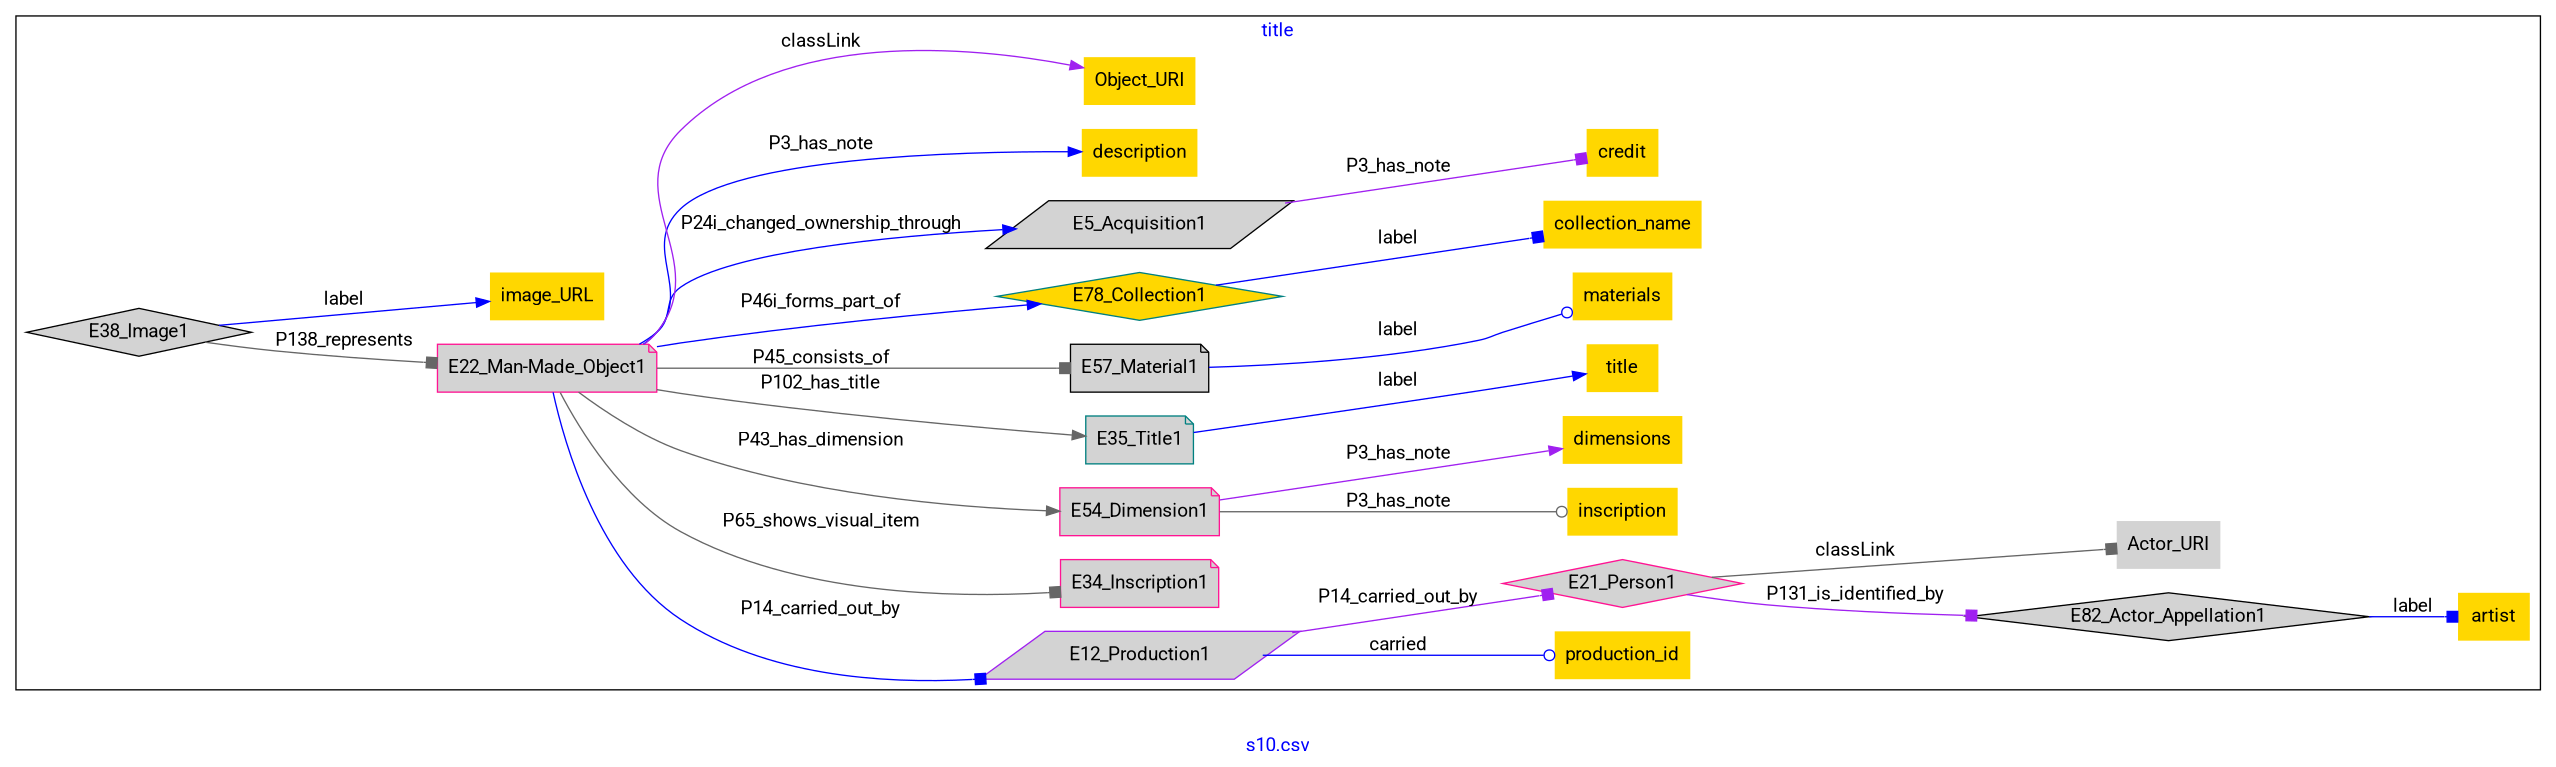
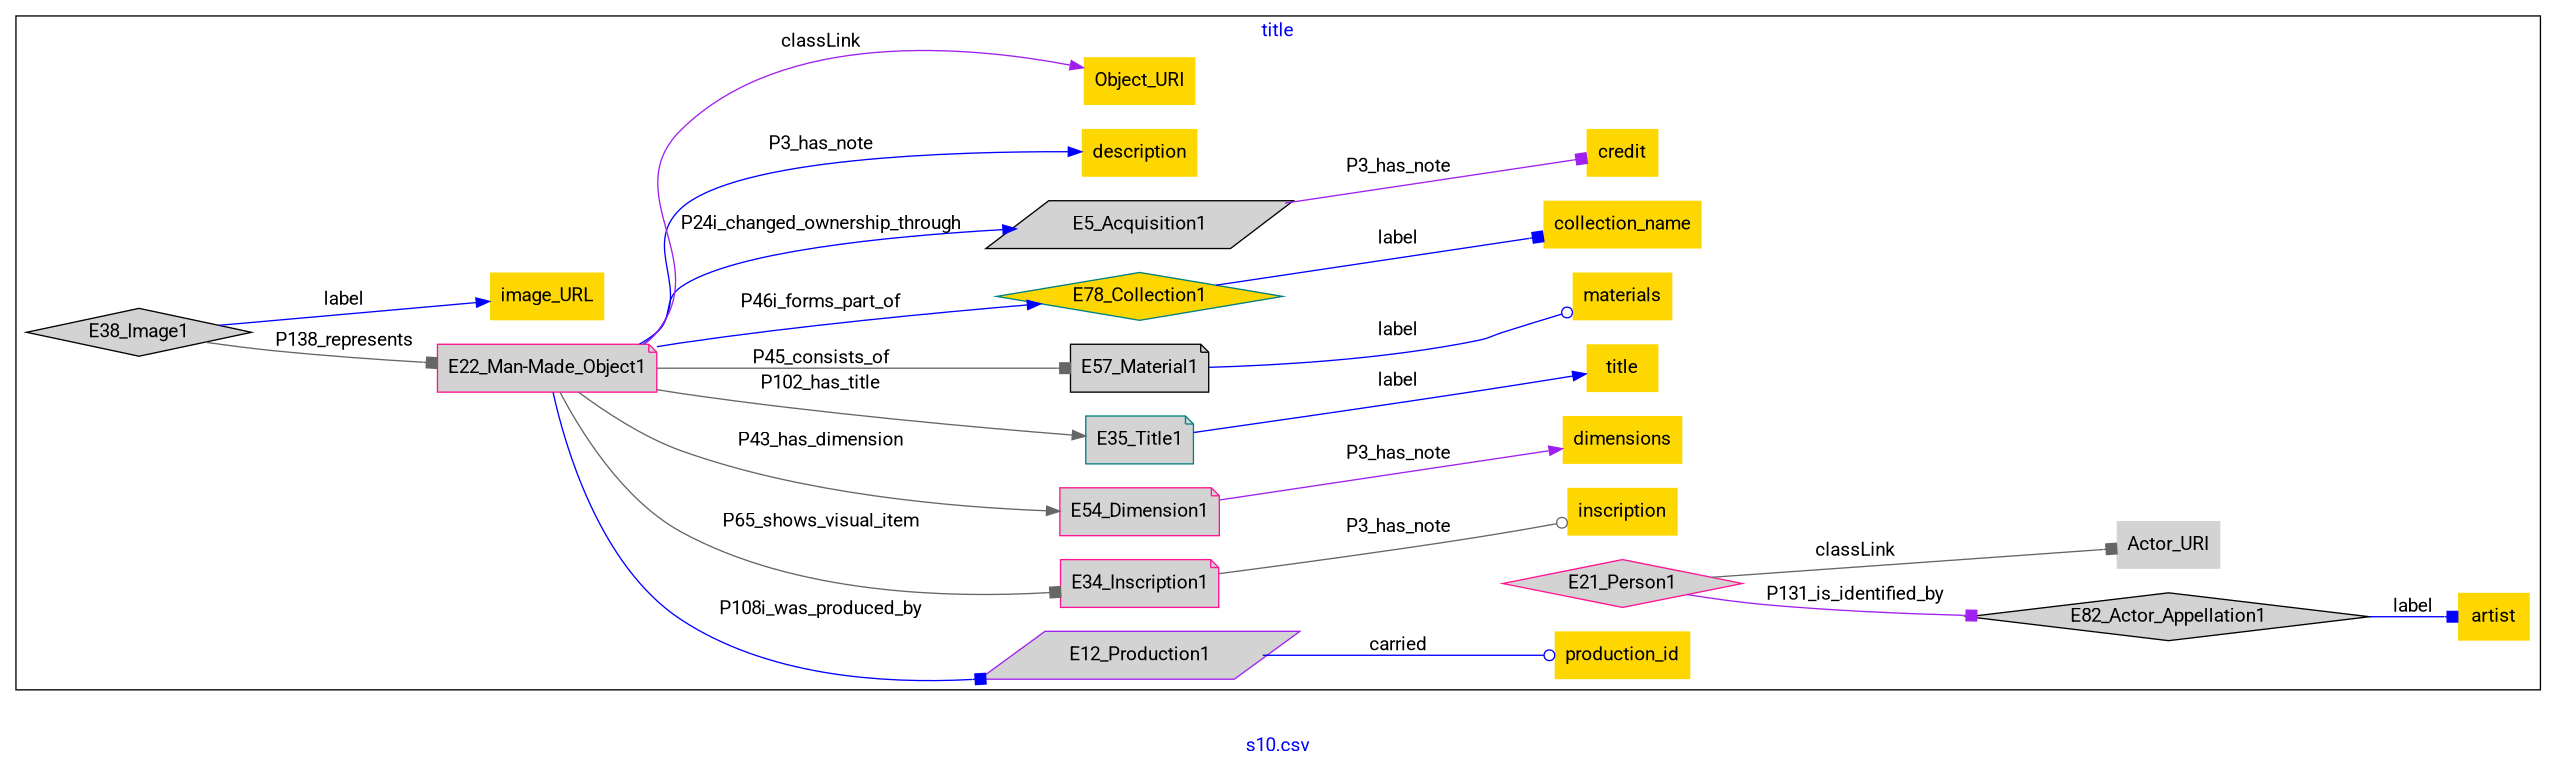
(1388, 512) -> (1388, 551)
(821, 609) -> (821, 609)
(1416, 614) -> none
